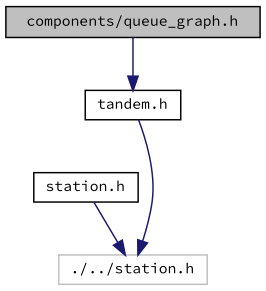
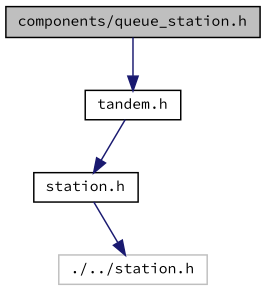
(133, 22) -> (133, 22)
(153, 180) -> (113, 140)
